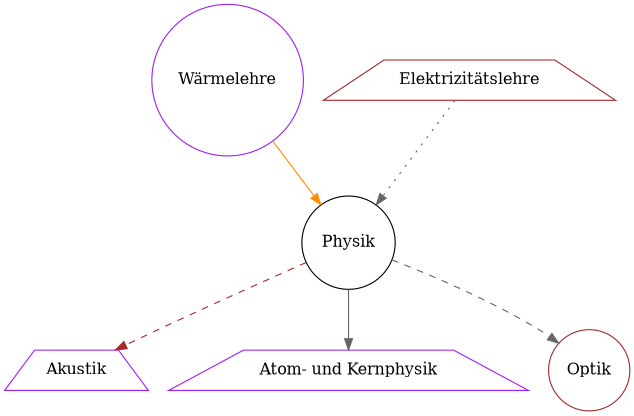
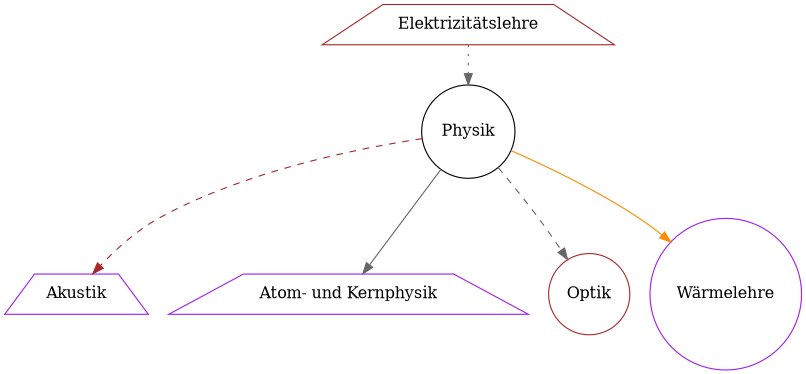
(293, 169) -> (589, 188)
